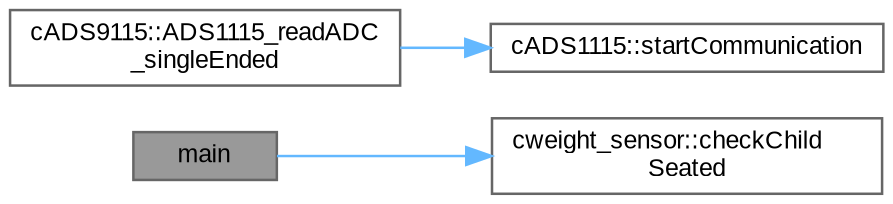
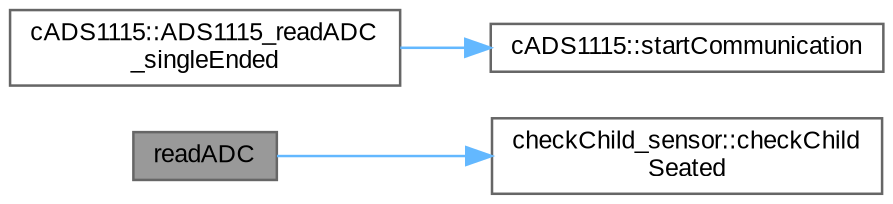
(205, 48) -> (205, 48)
(205, 156) -> (205, 156)
(687, 156) -> (687, 156)
